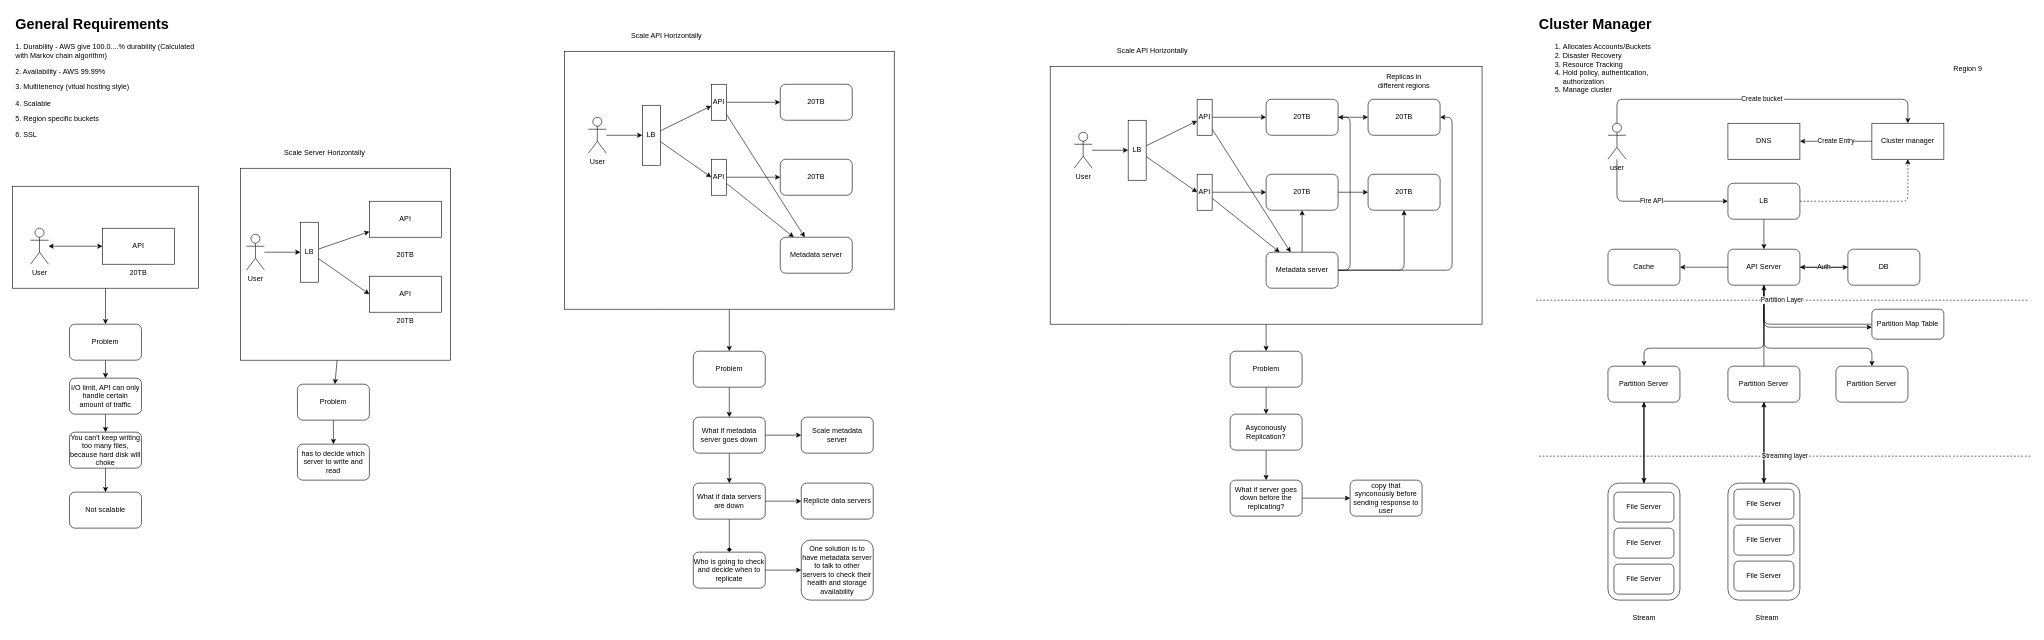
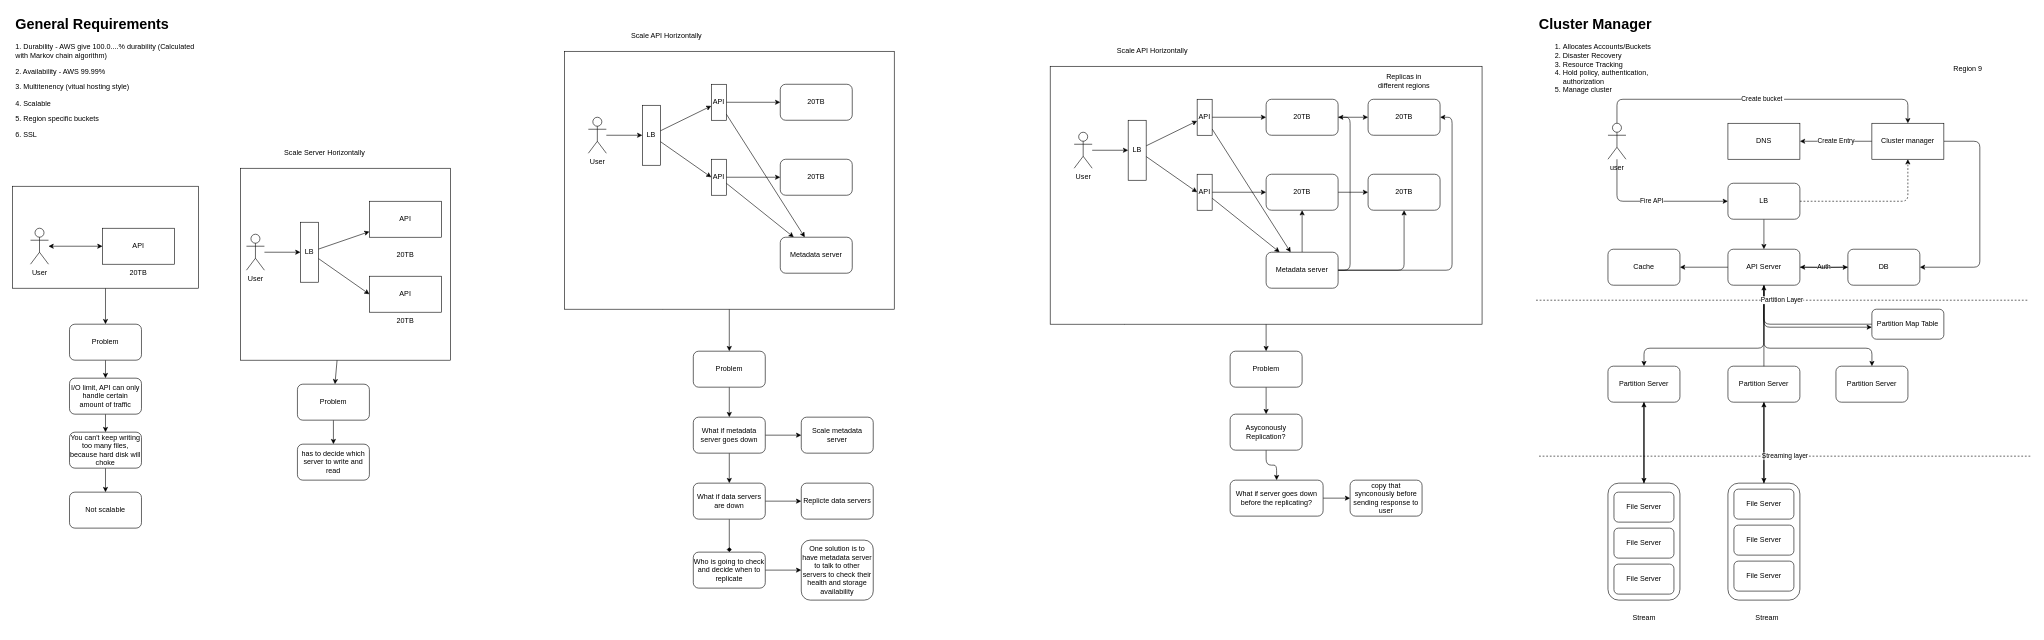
none -> (1977, 142)
(1266, 498) -> (1277, 498)
